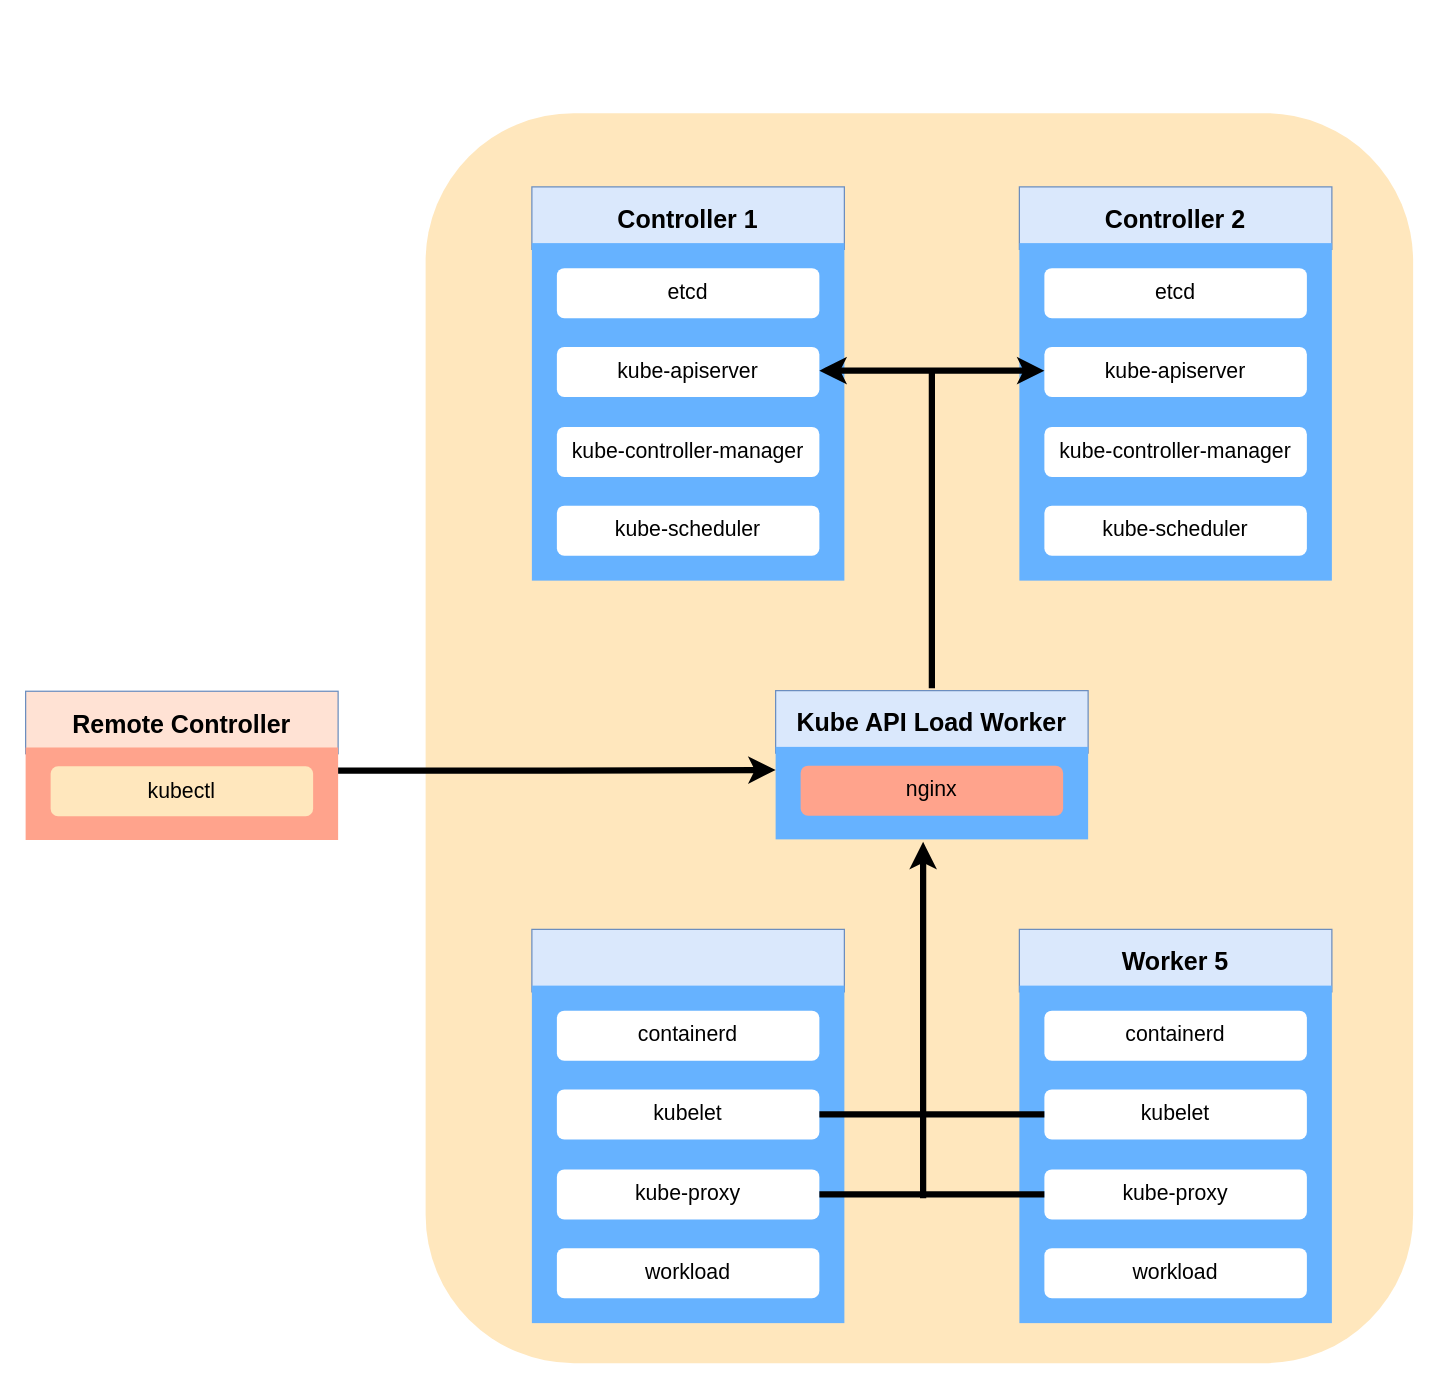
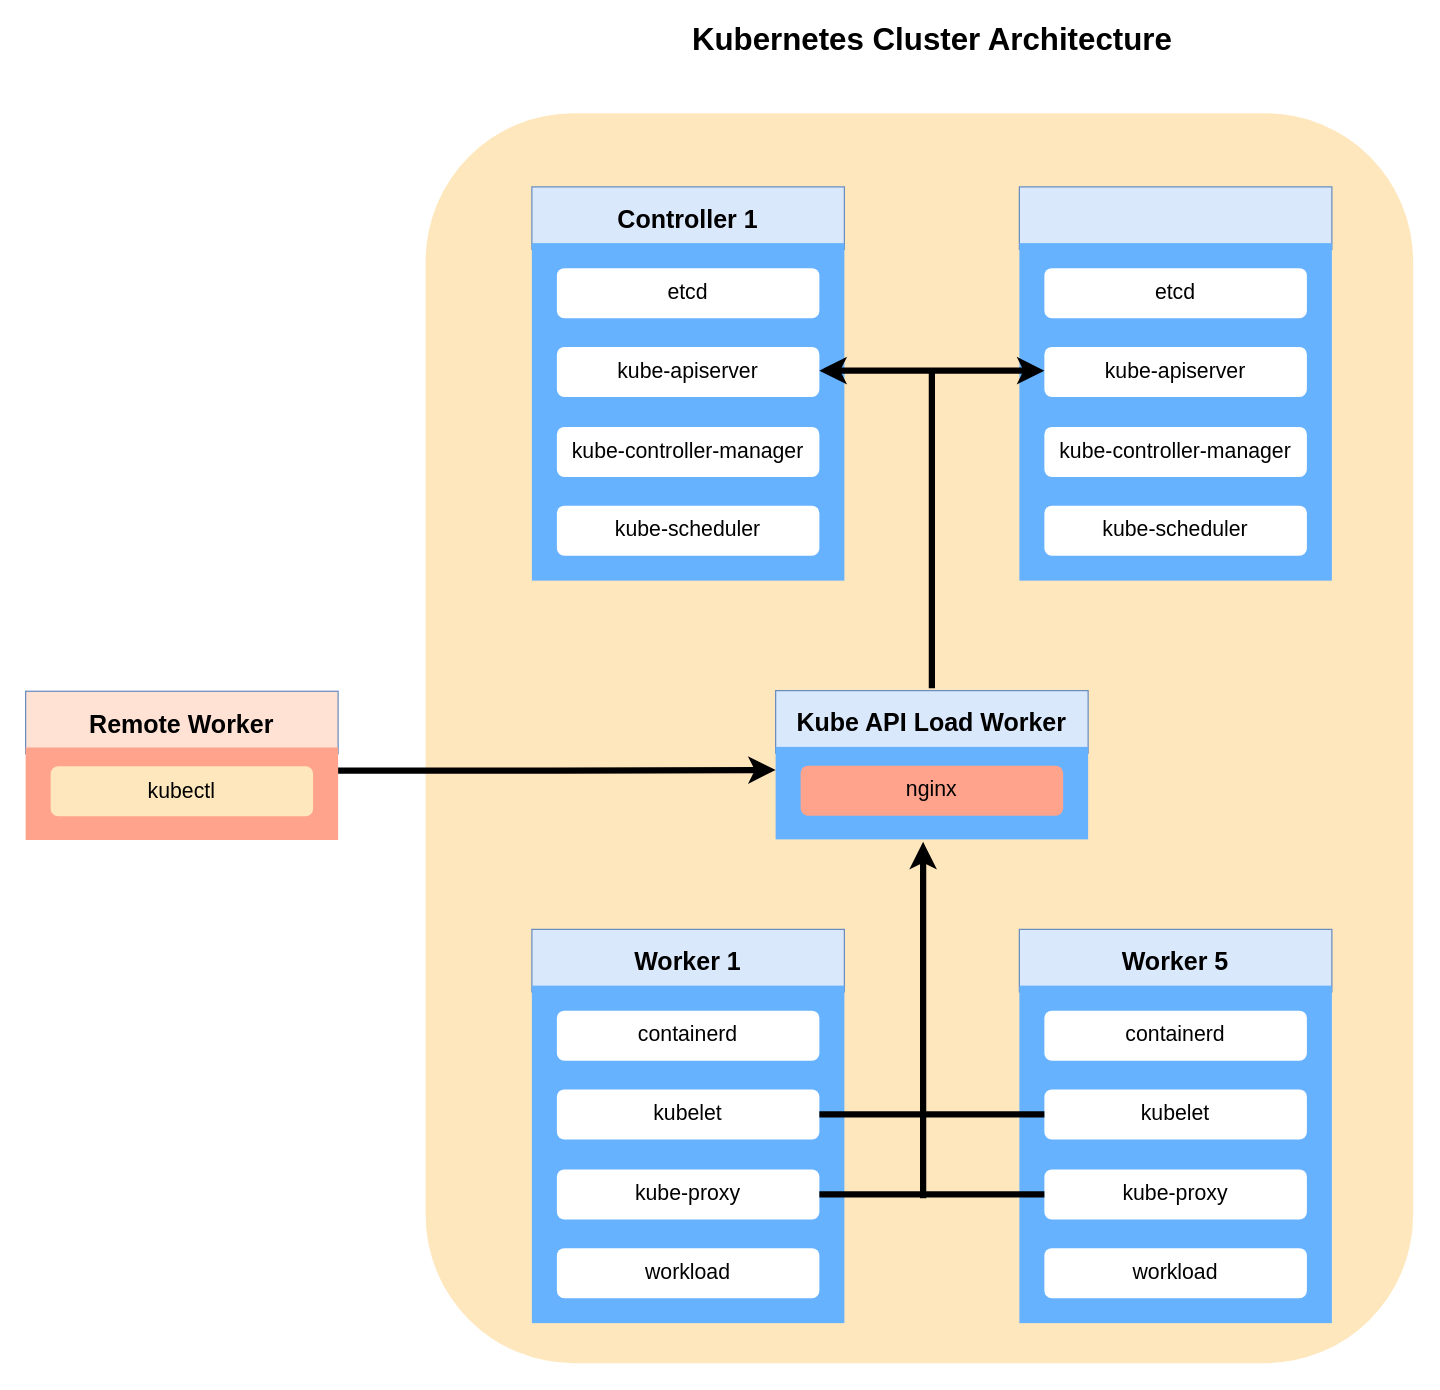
none -> (932, 38)
(1176, 218) -> none
(182, 723) -> (182, 723)
none -> (688, 961)
